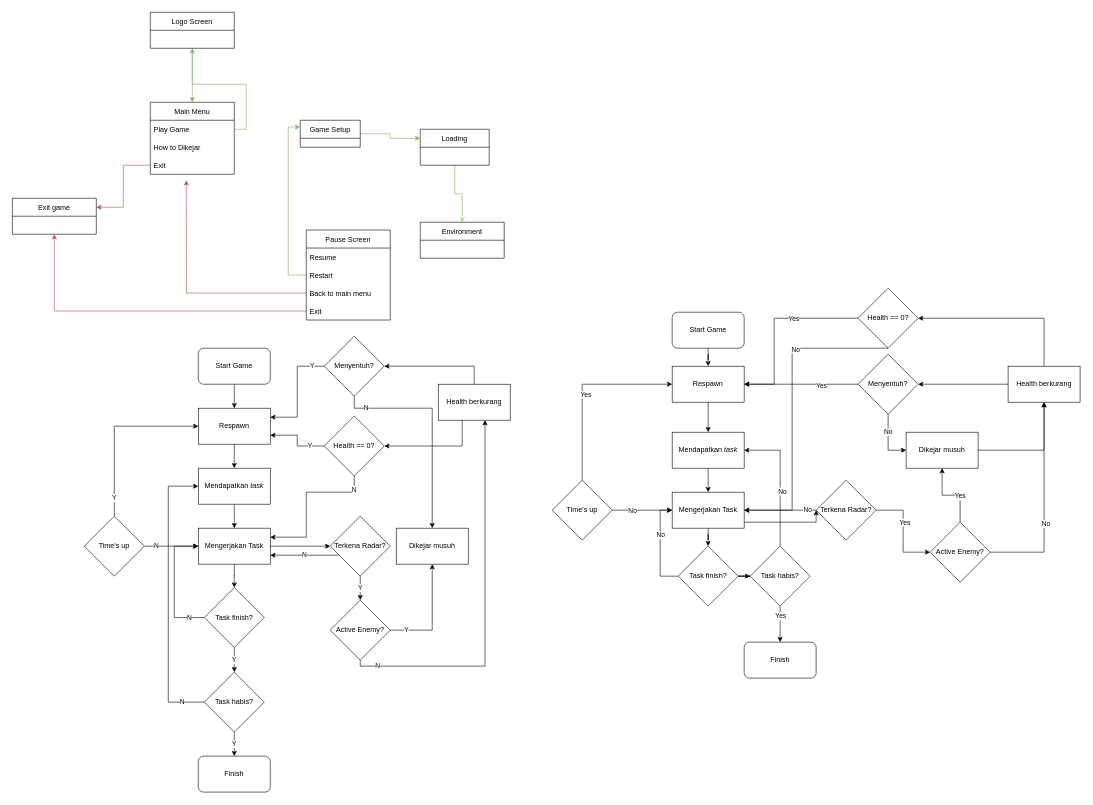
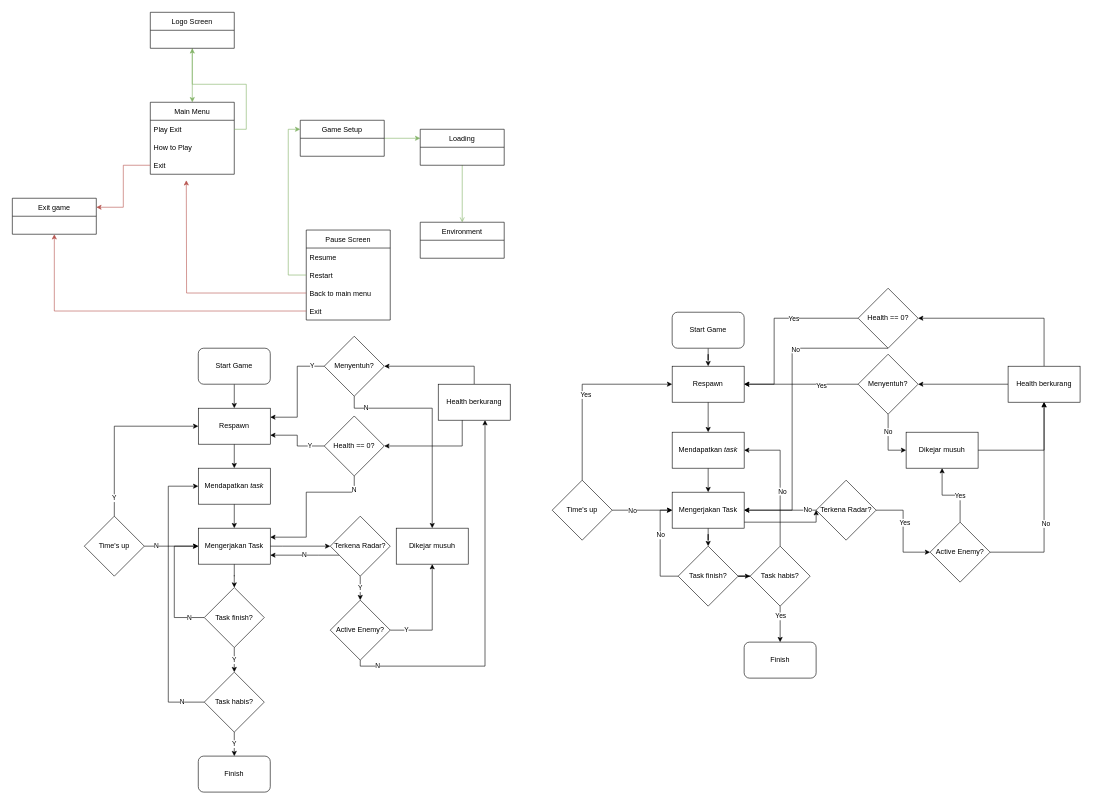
(170, 130) -> (169, 130)
(330, 134) -> (342, 138)
(455, 147) -> (462, 147)
(179, 148) -> (173, 148)
